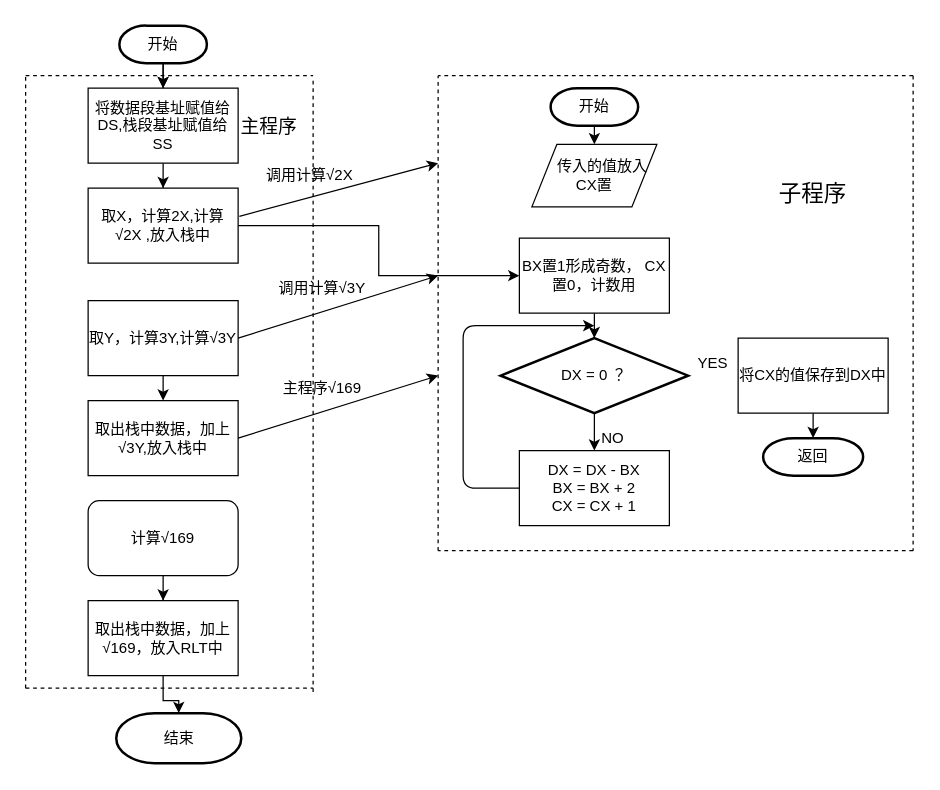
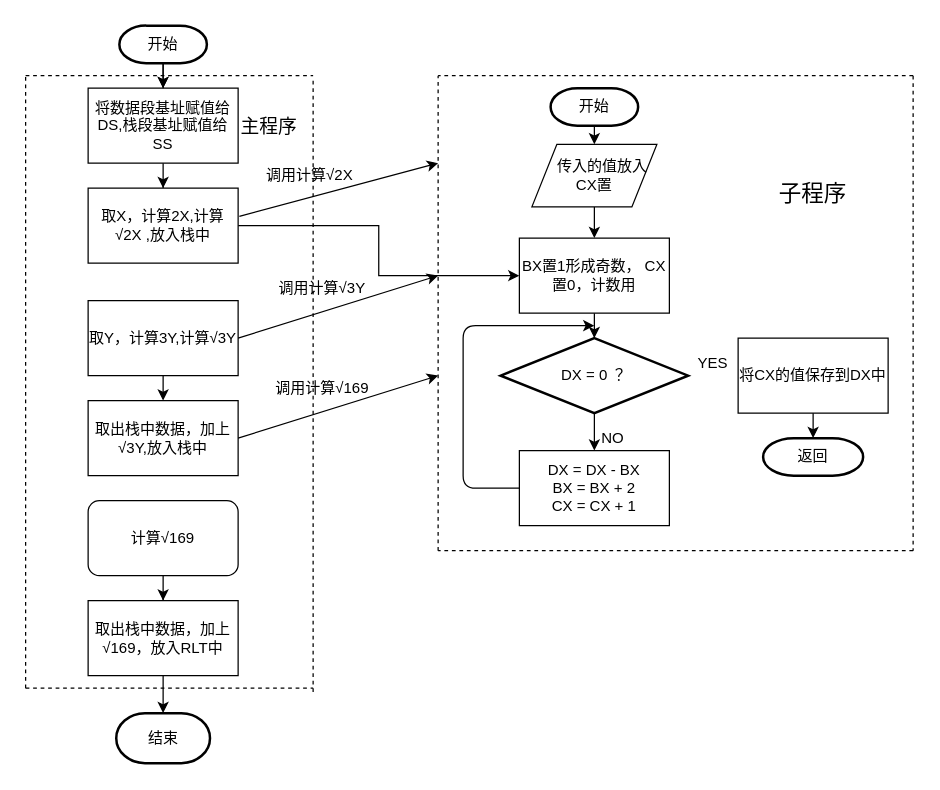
none -> (594, 227)
(323, 388) -> (323, 388)
(179, 738) -> (163, 738)
